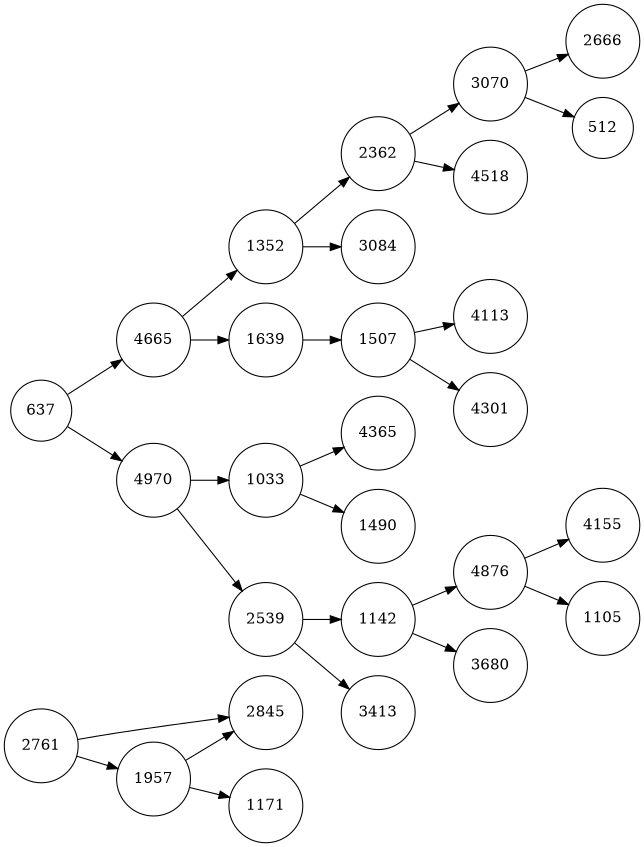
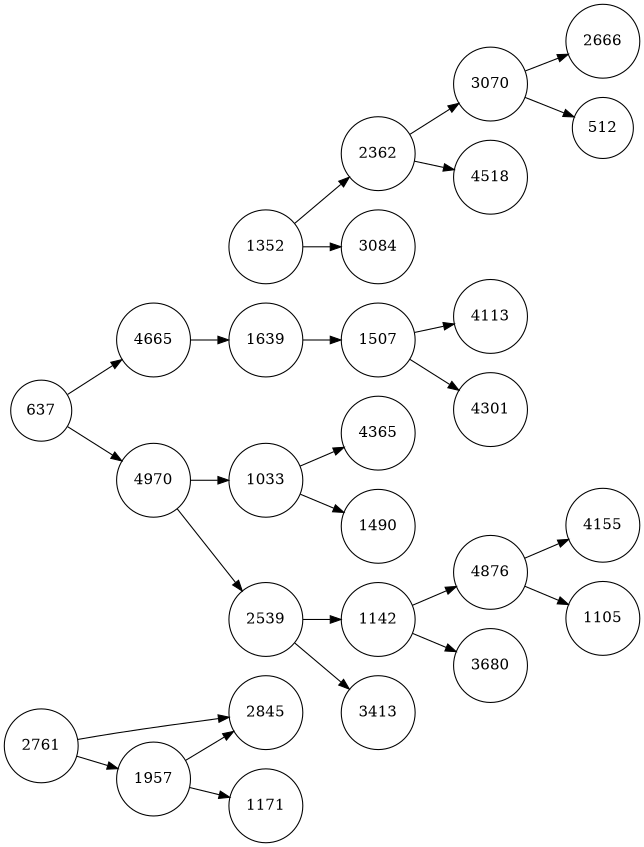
(205, 297) -> none
